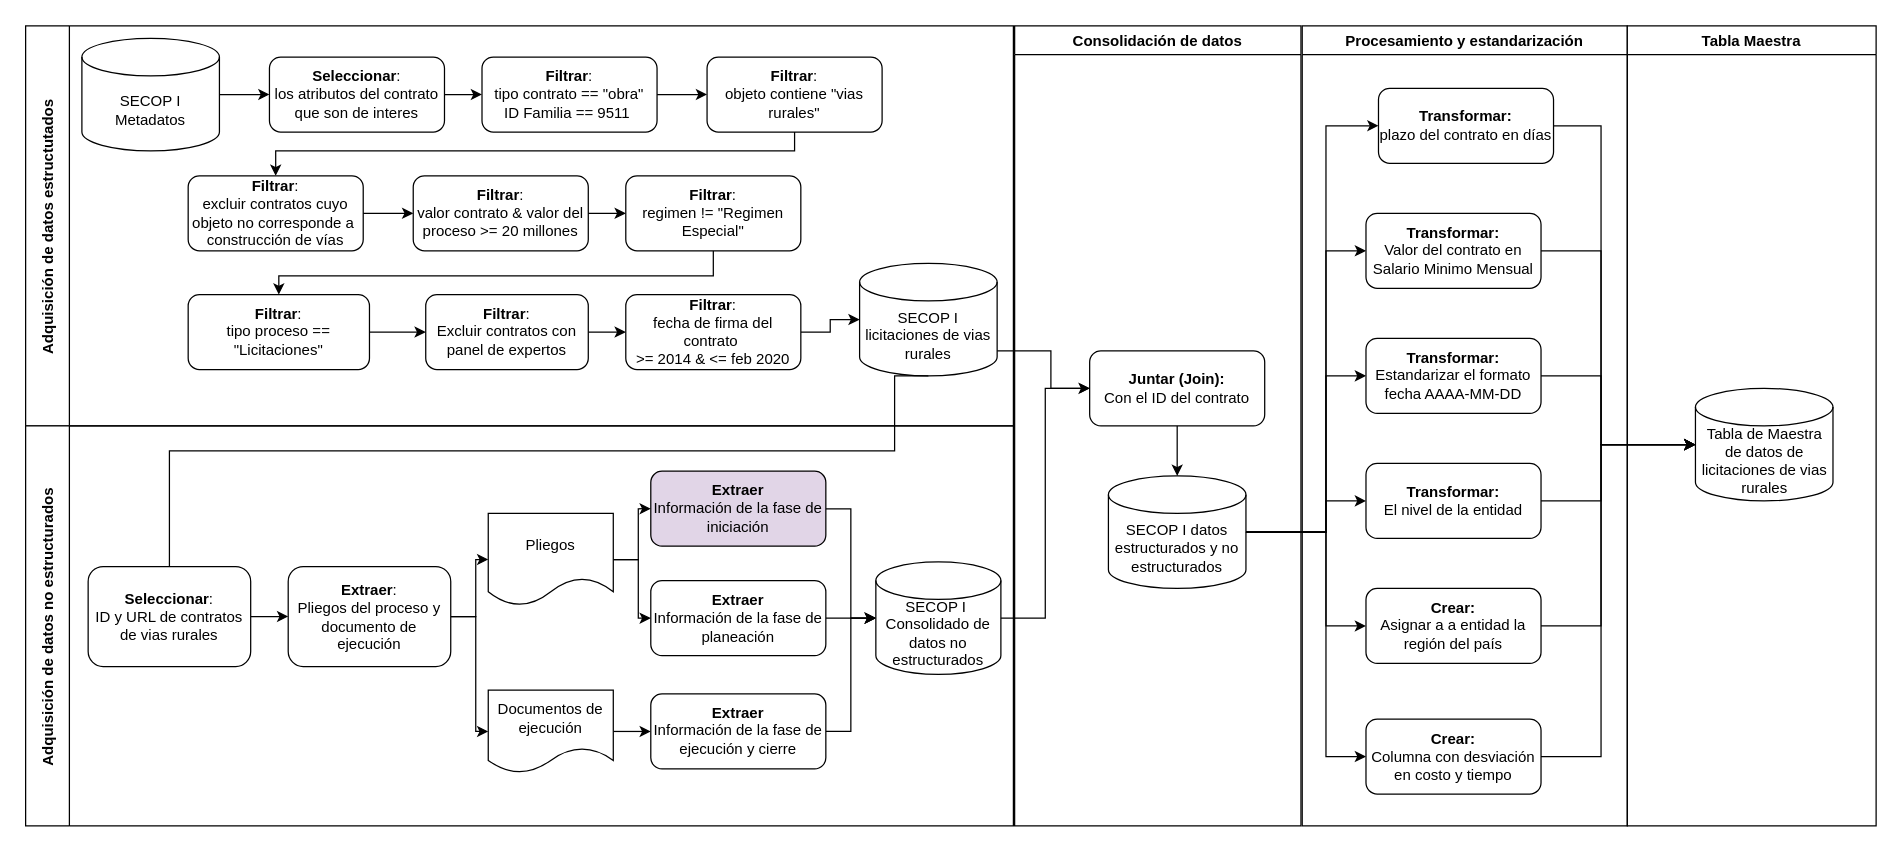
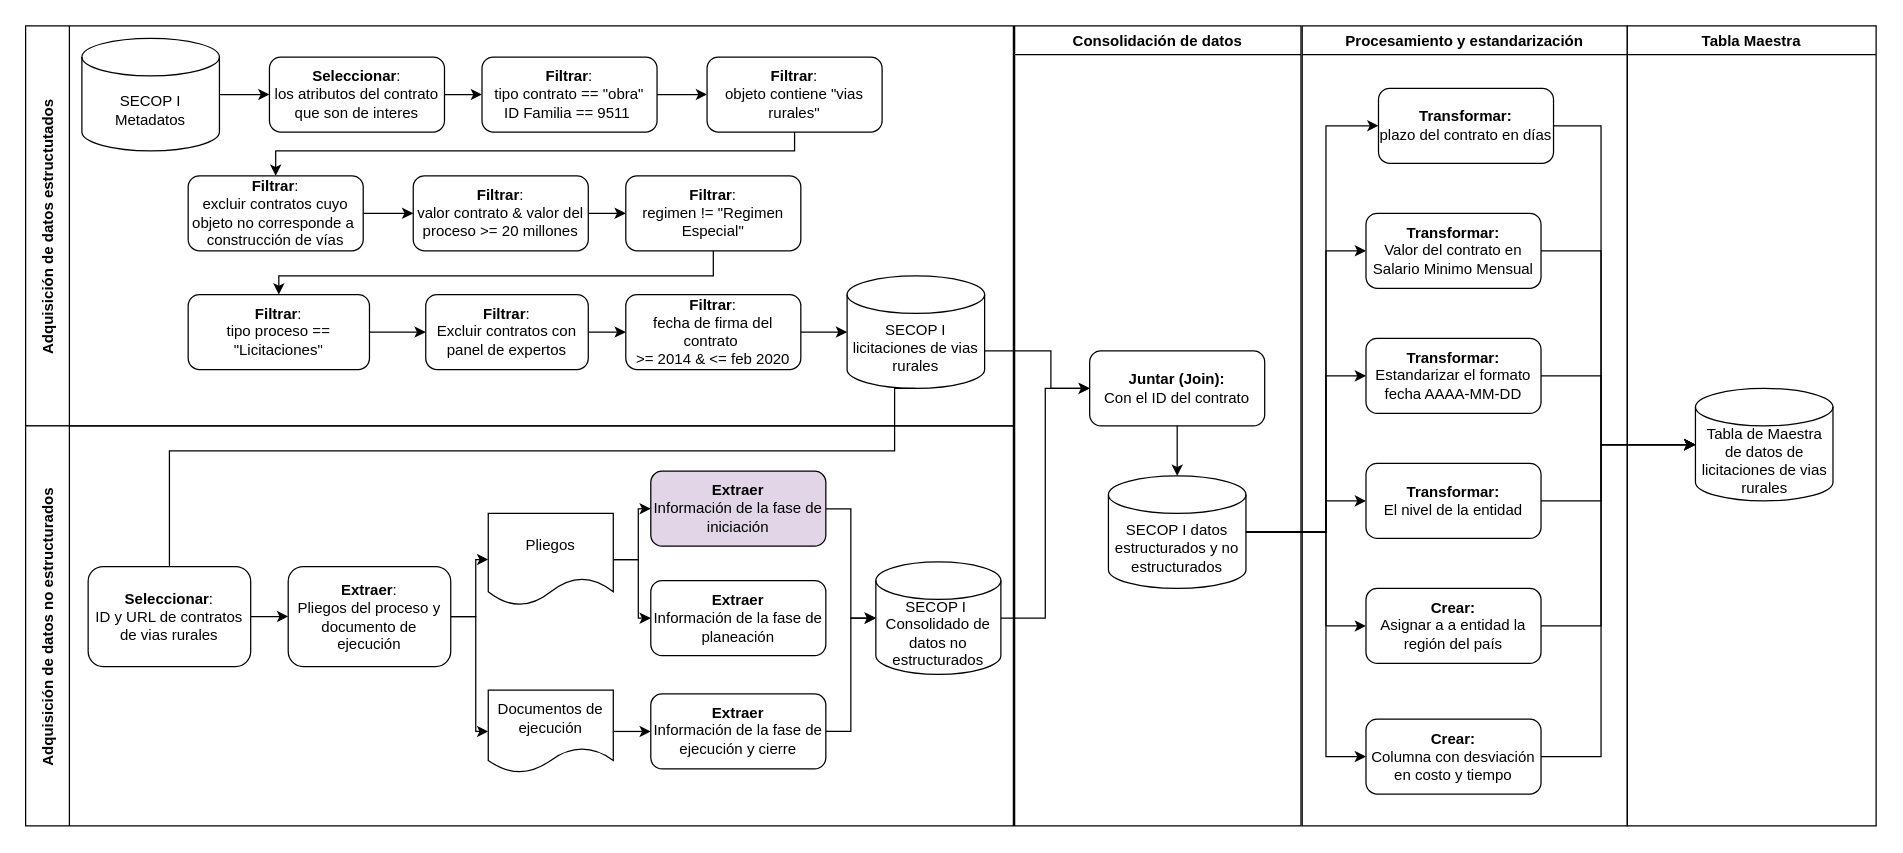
(928, 319) -> (916, 332)
(836, 618) -> none
